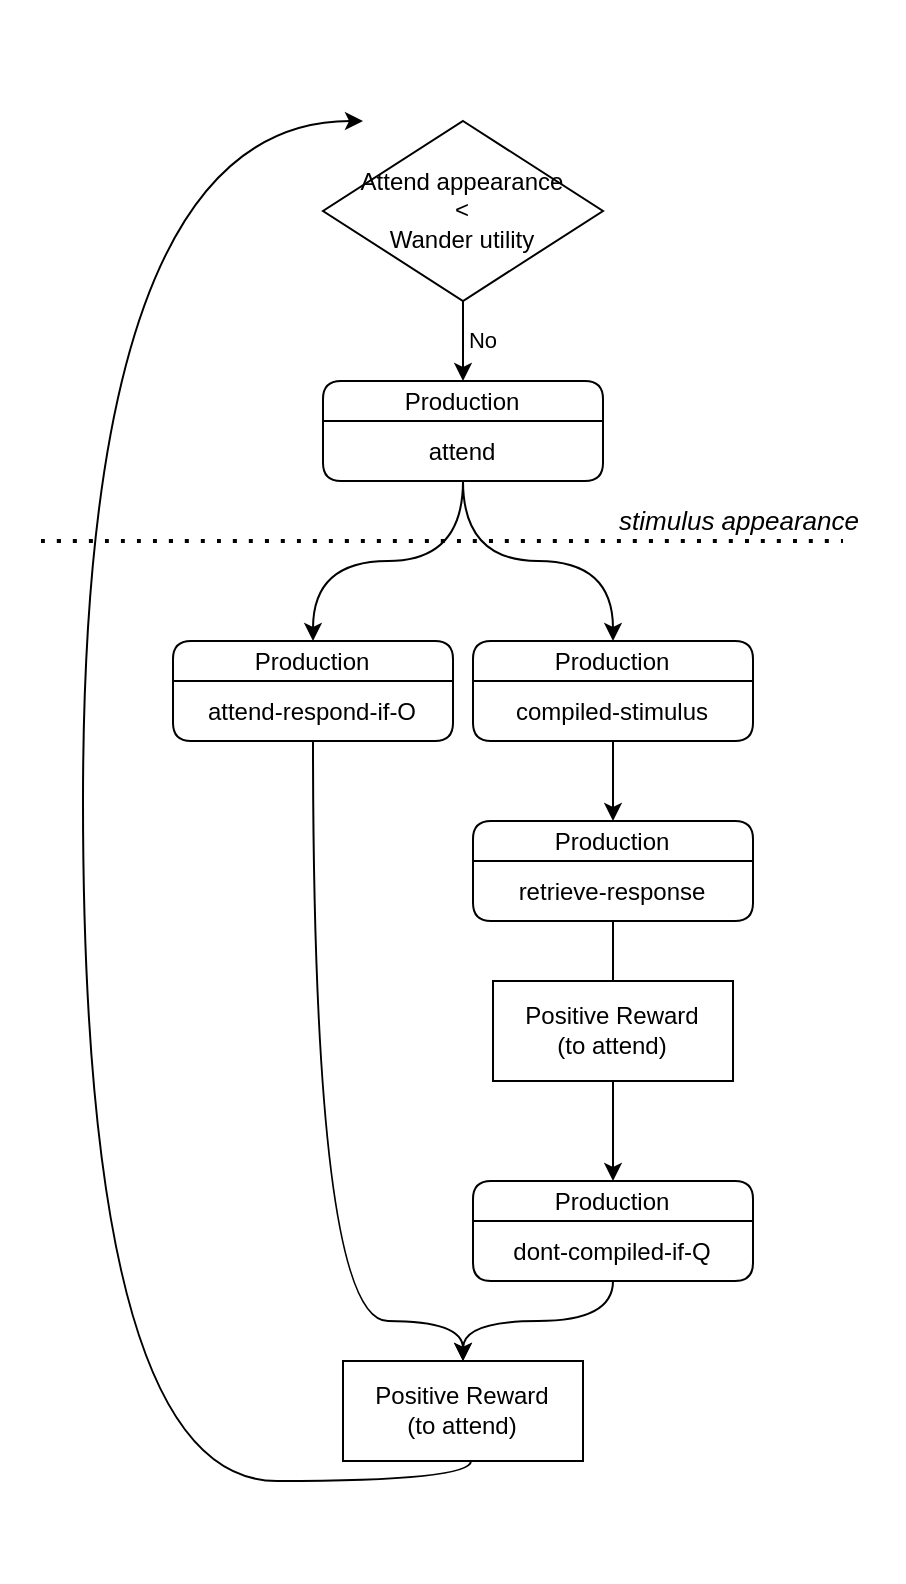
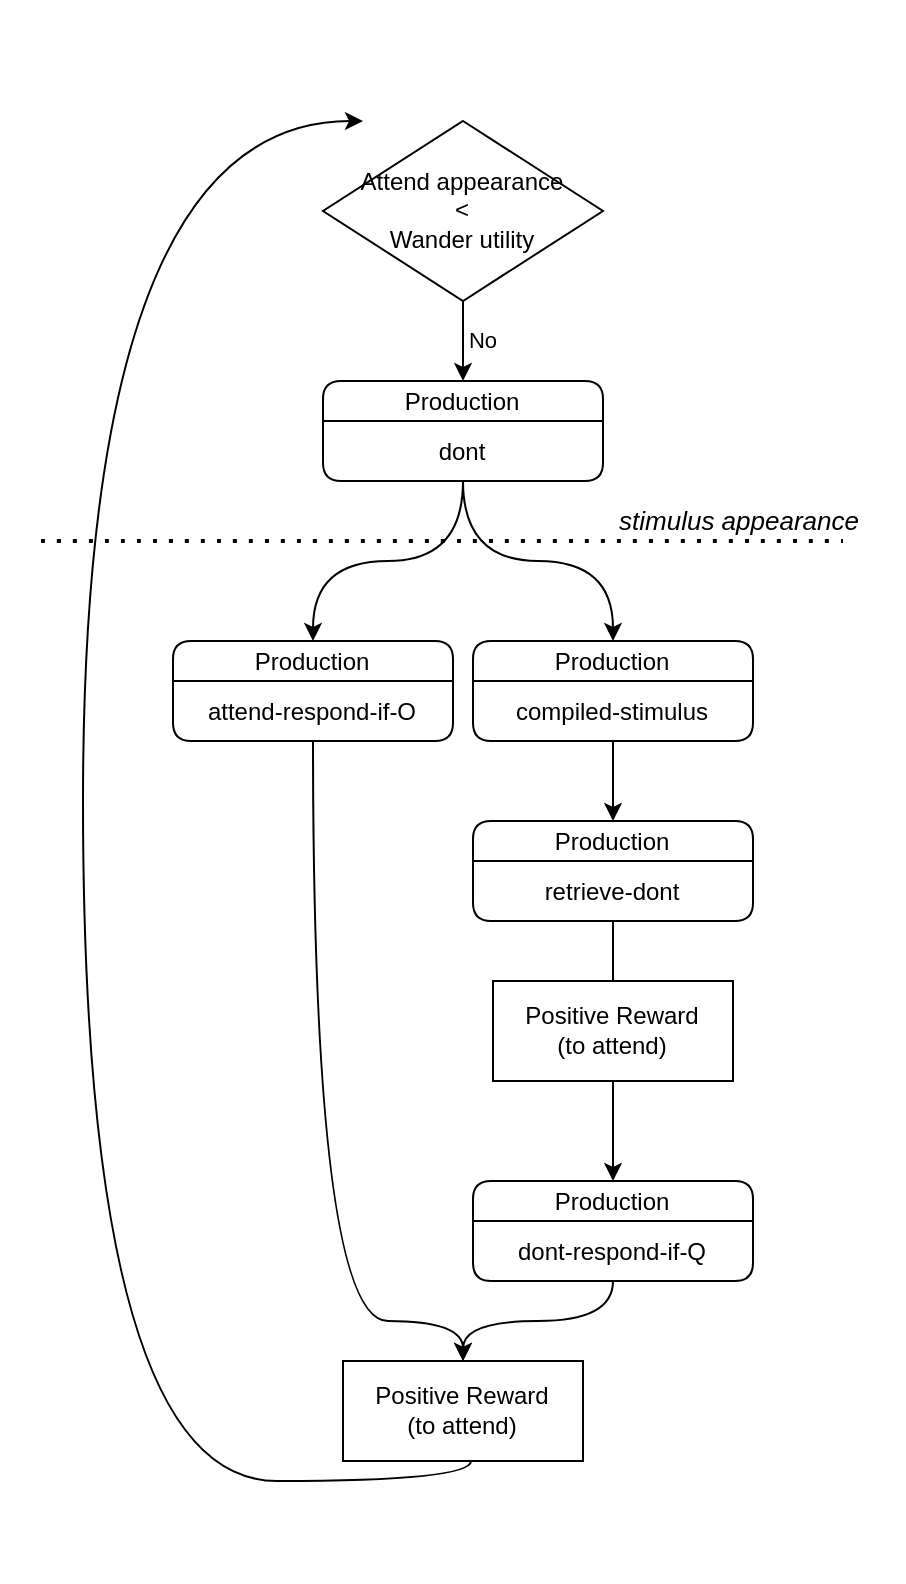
(462, 452) -> (462, 452)
(612, 892) -> (612, 892)
(612, 1252) -> (612, 1252)
